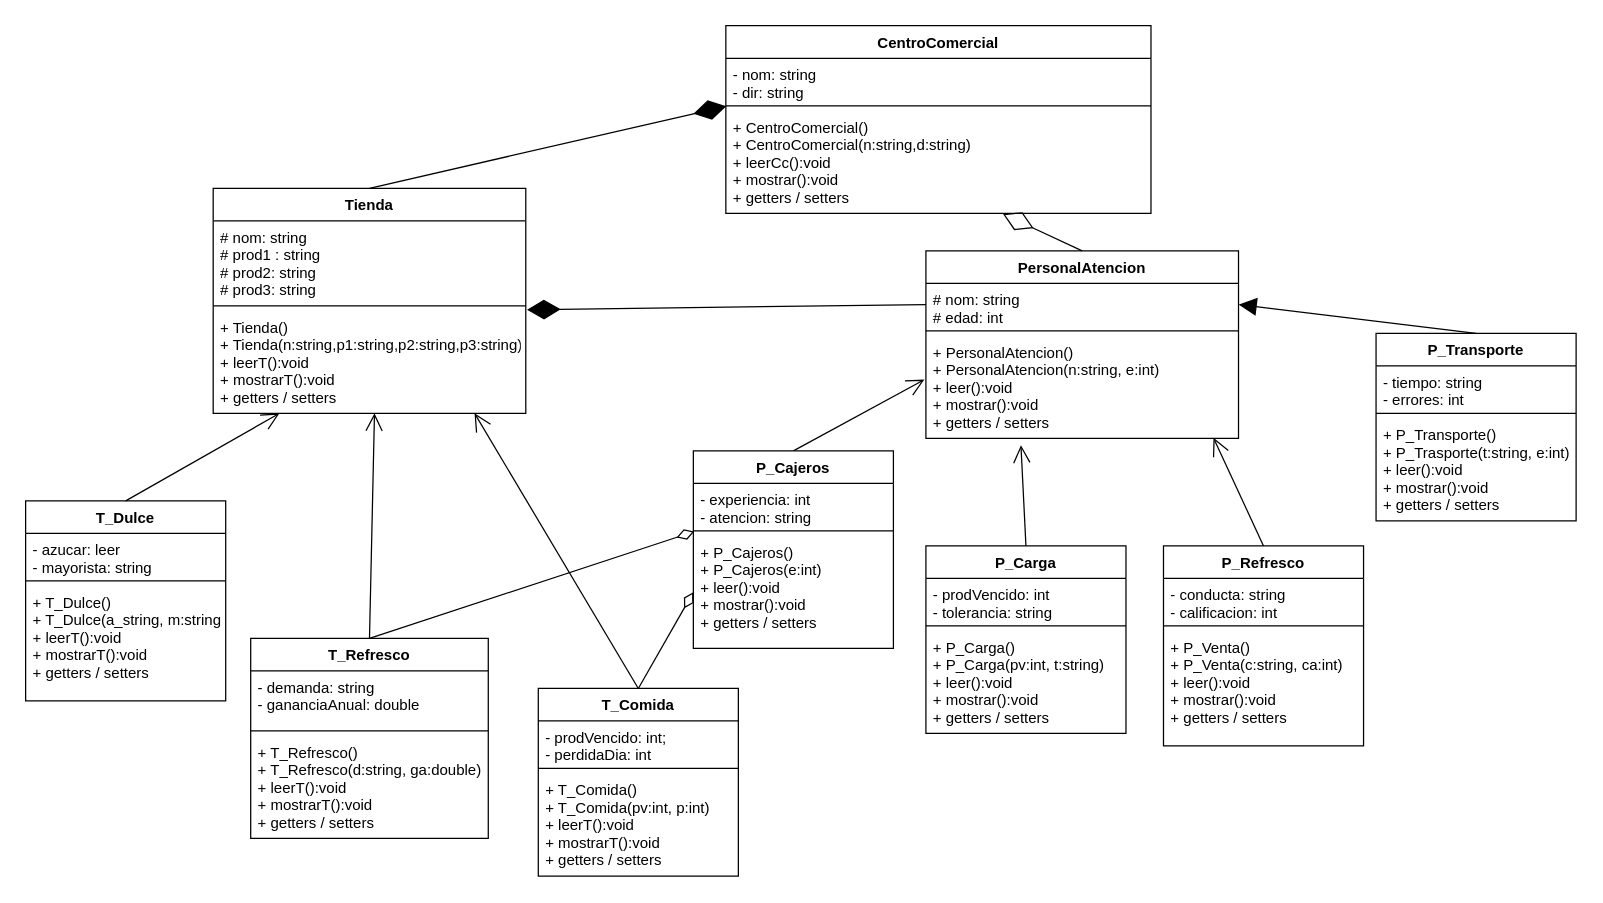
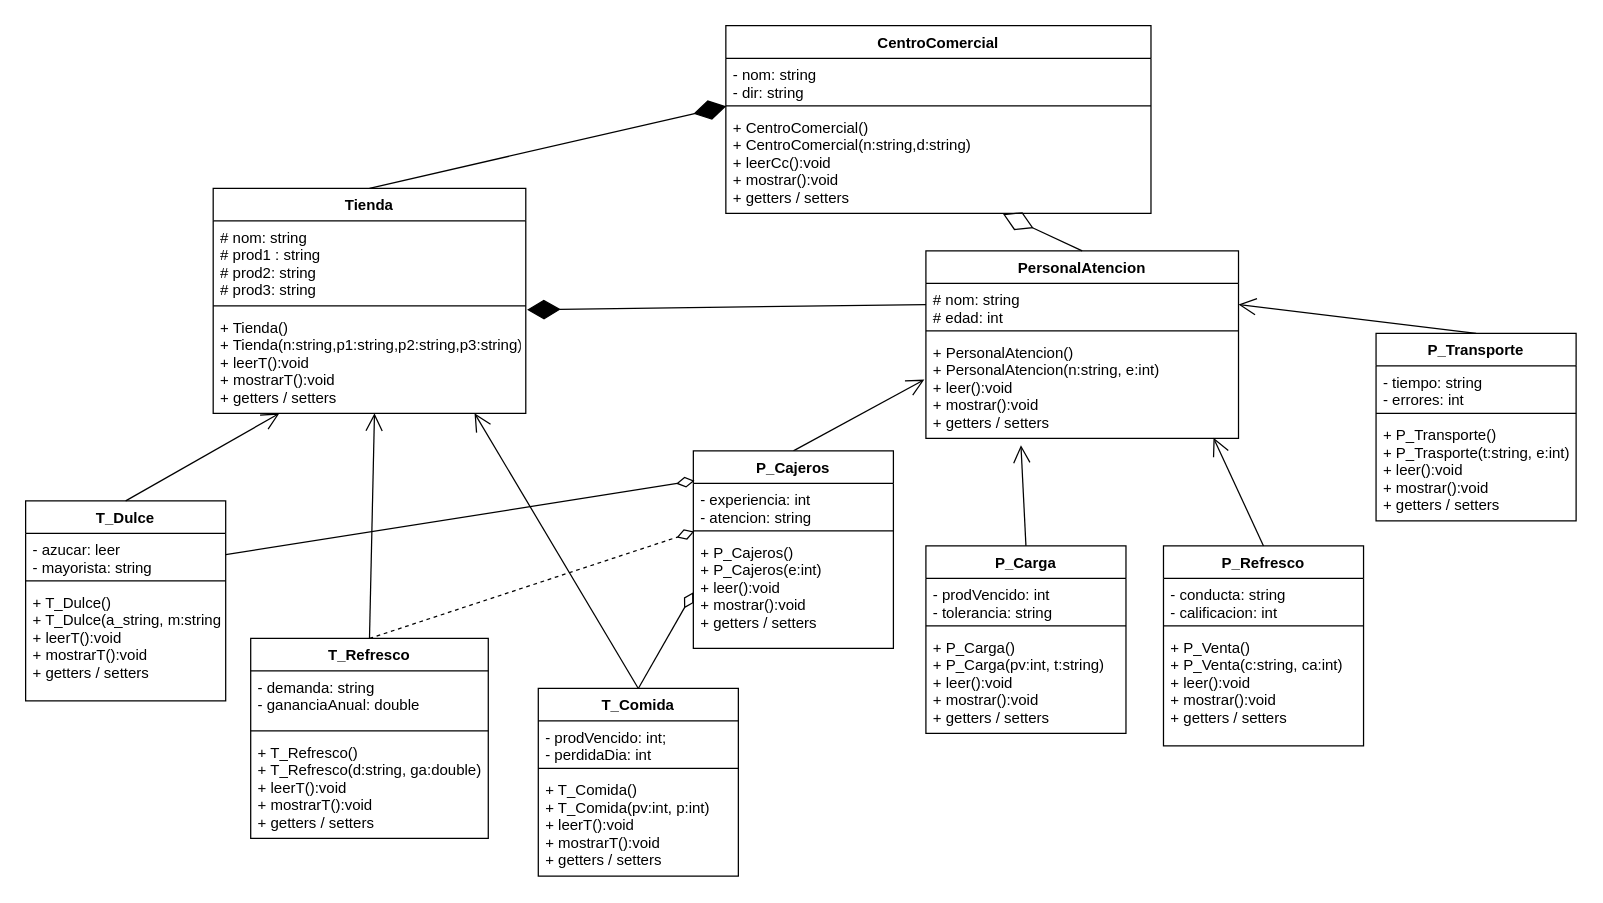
(1257, 307) -> (1250, 306)
none -> (452, 519)
(523, 587) -> (523, 587)
